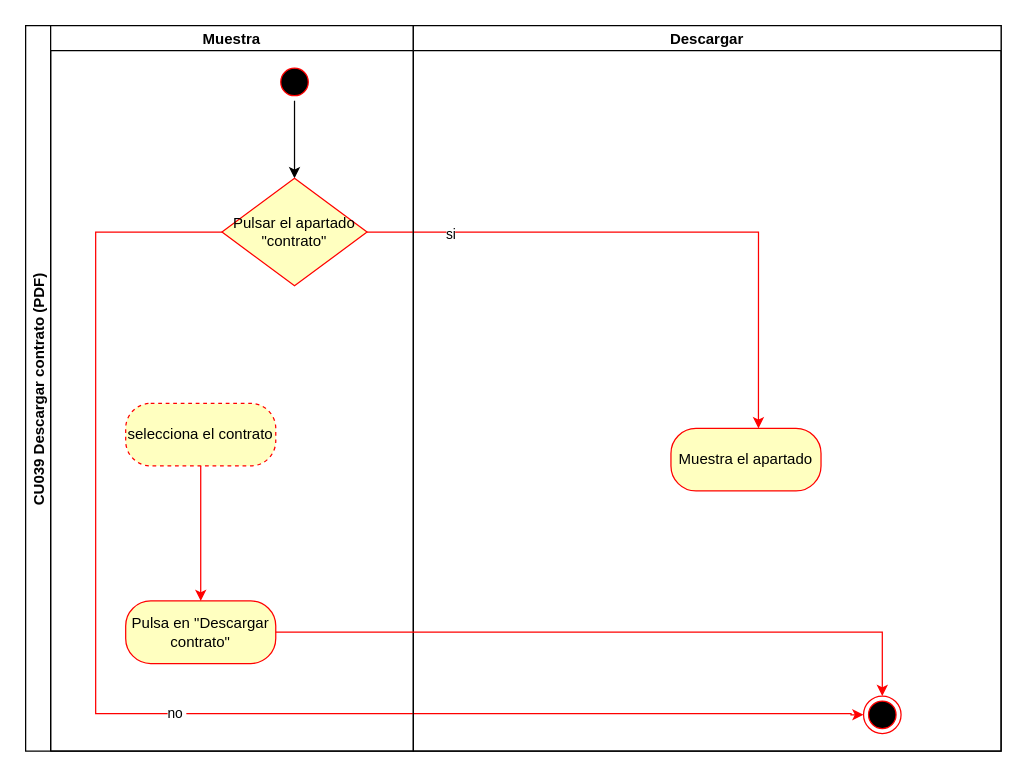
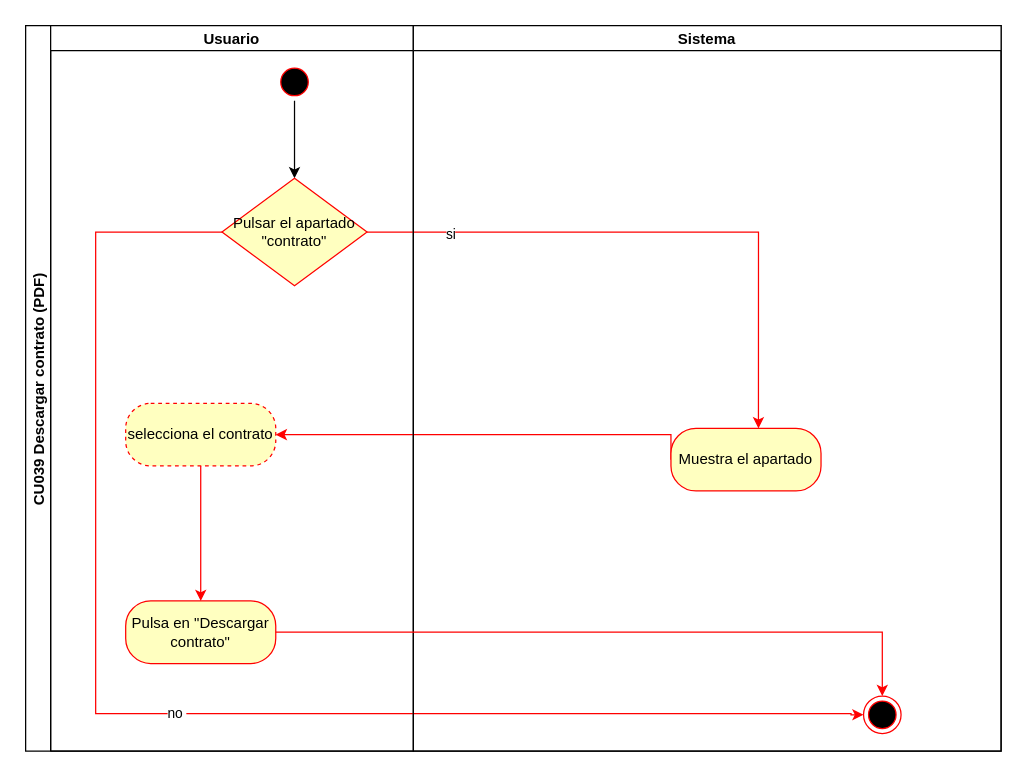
(231, 39) -> (231, 39)
(706, 39) -> (706, 39)
none -> (485, 434)
